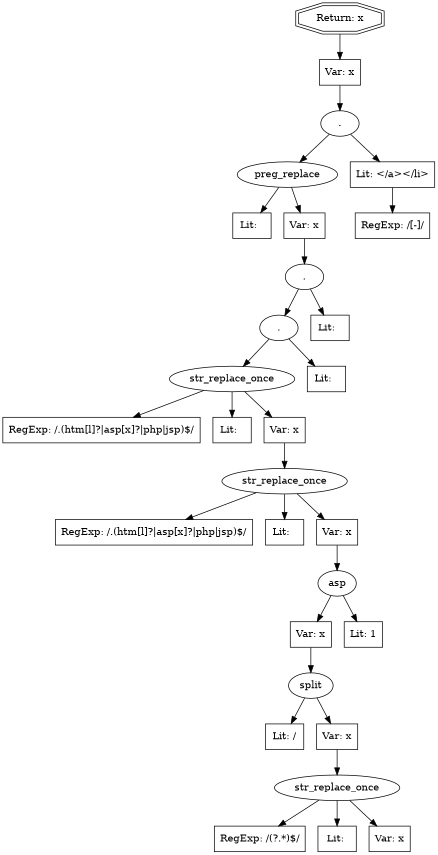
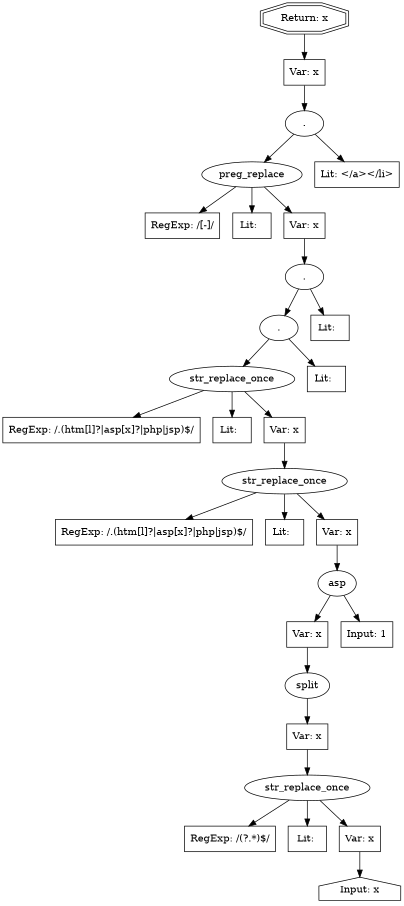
(392, 197) -> (221, 198)
(363, 634) -> (367, 634)
(285, 737) -> none
none -> (360, 890)
